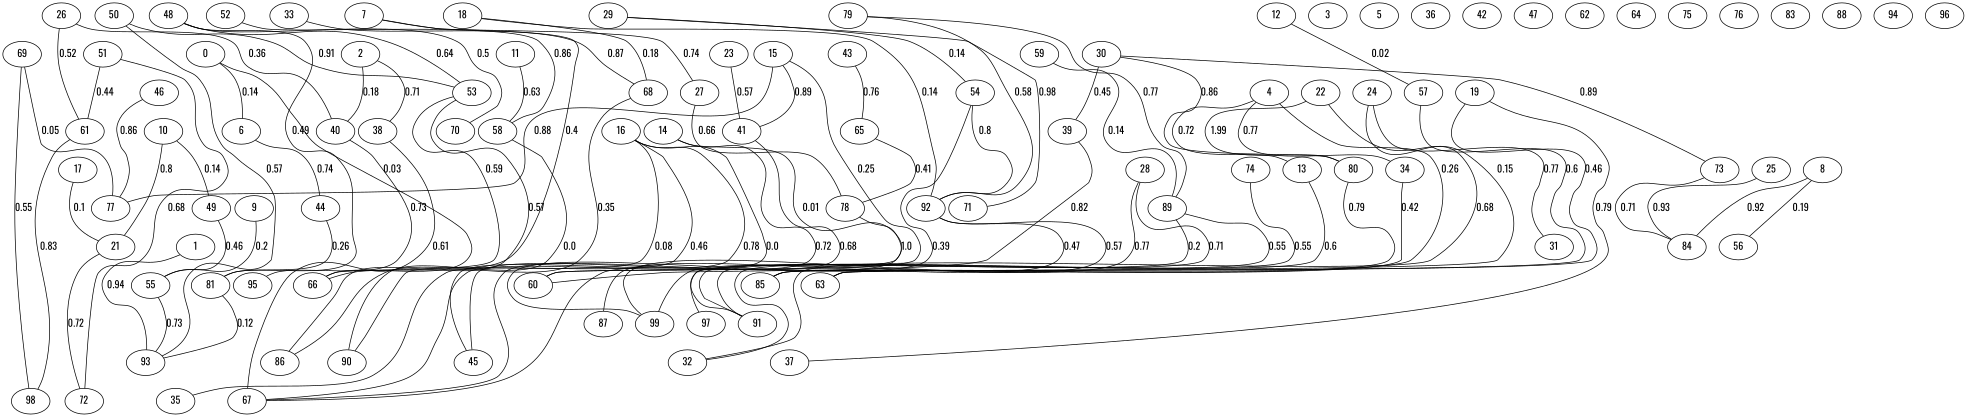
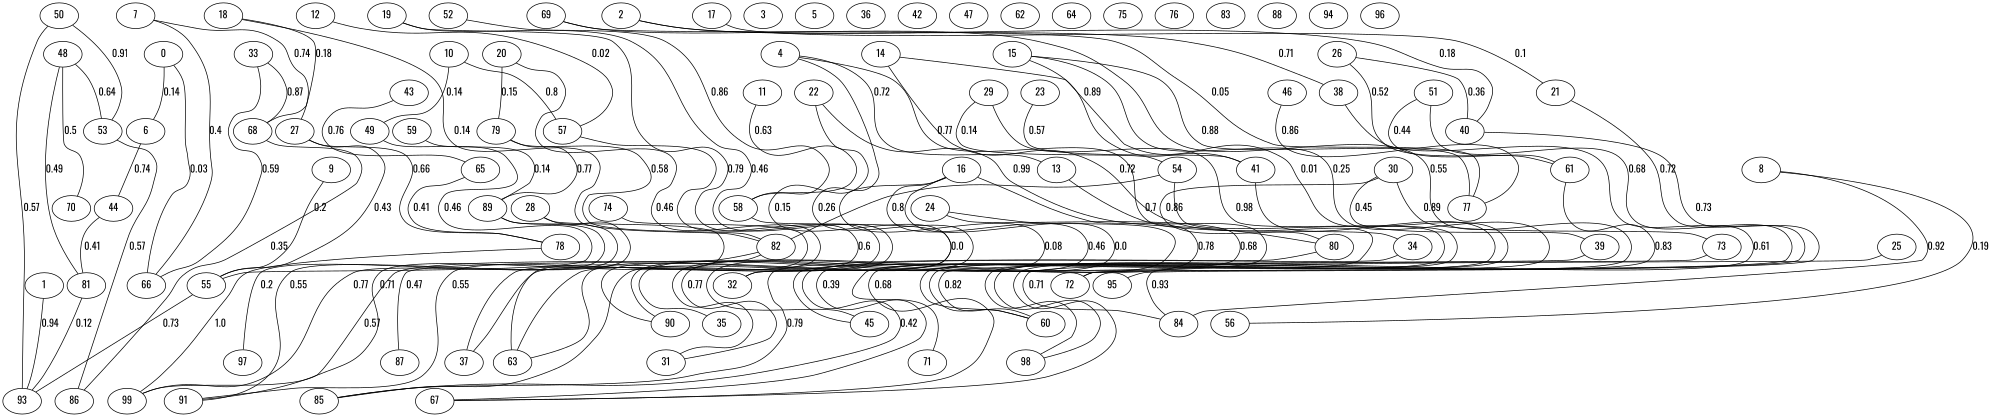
none -> (502, 54)
(1219, 131) -> (1022, 170)
(151, 190) -> (518, 78)
(926, 208) -> (776, 247)
none -> (356, 222)
(498, 227) -> (260, 178)
(341, 247) -> (92, 247)
(1331, 247) -> (1151, 208)
(445, 322) -> (1114, 243)
